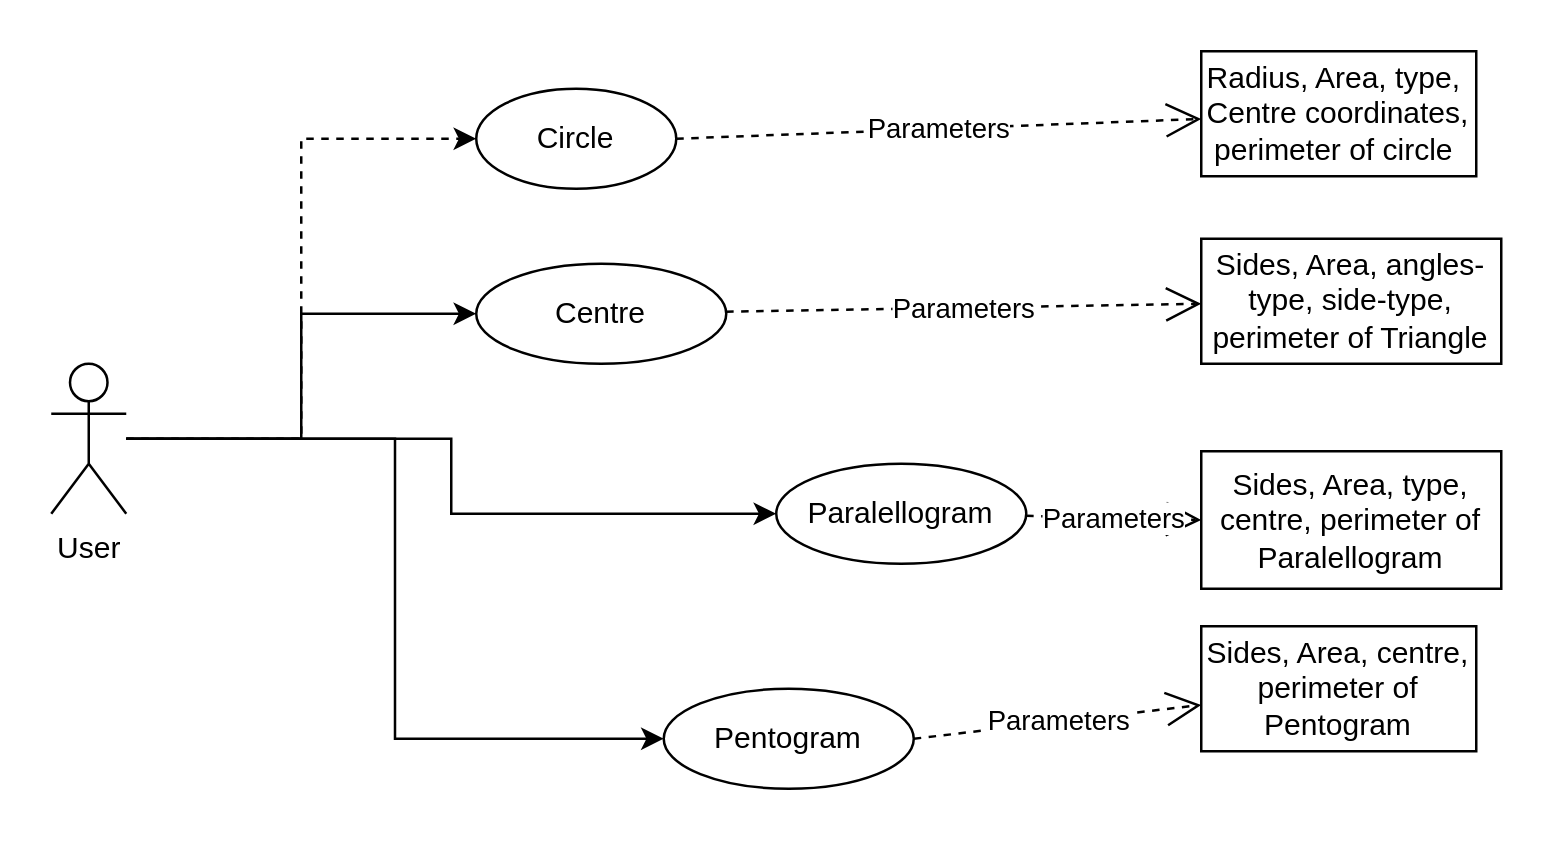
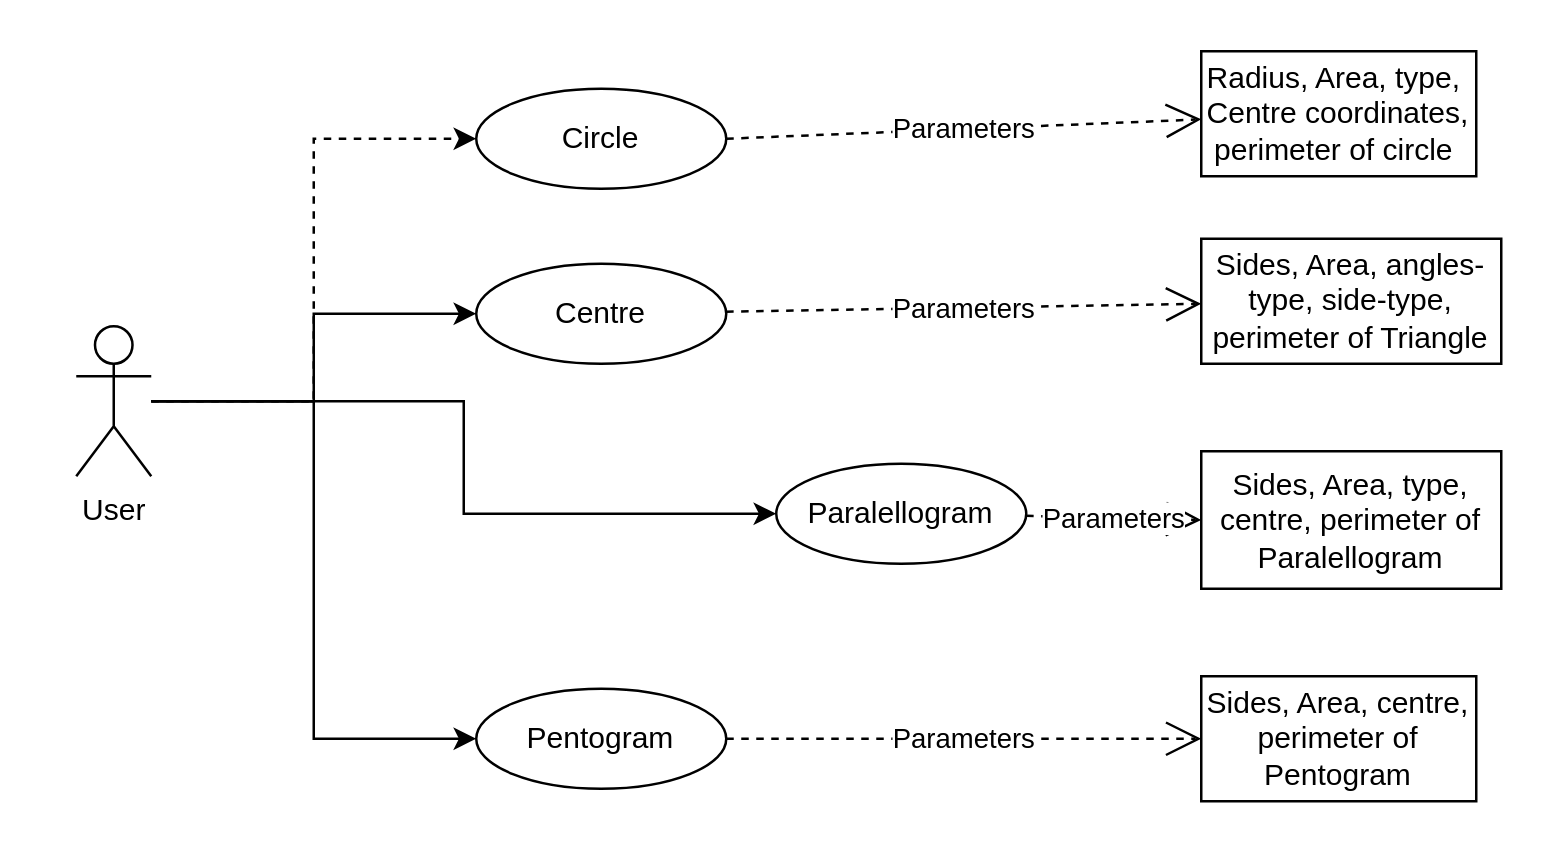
(576, 139) -> (601, 139)
(89, 439) -> (114, 401)
(1339, 689) -> (1339, 739)
(789, 739) -> (601, 739)
